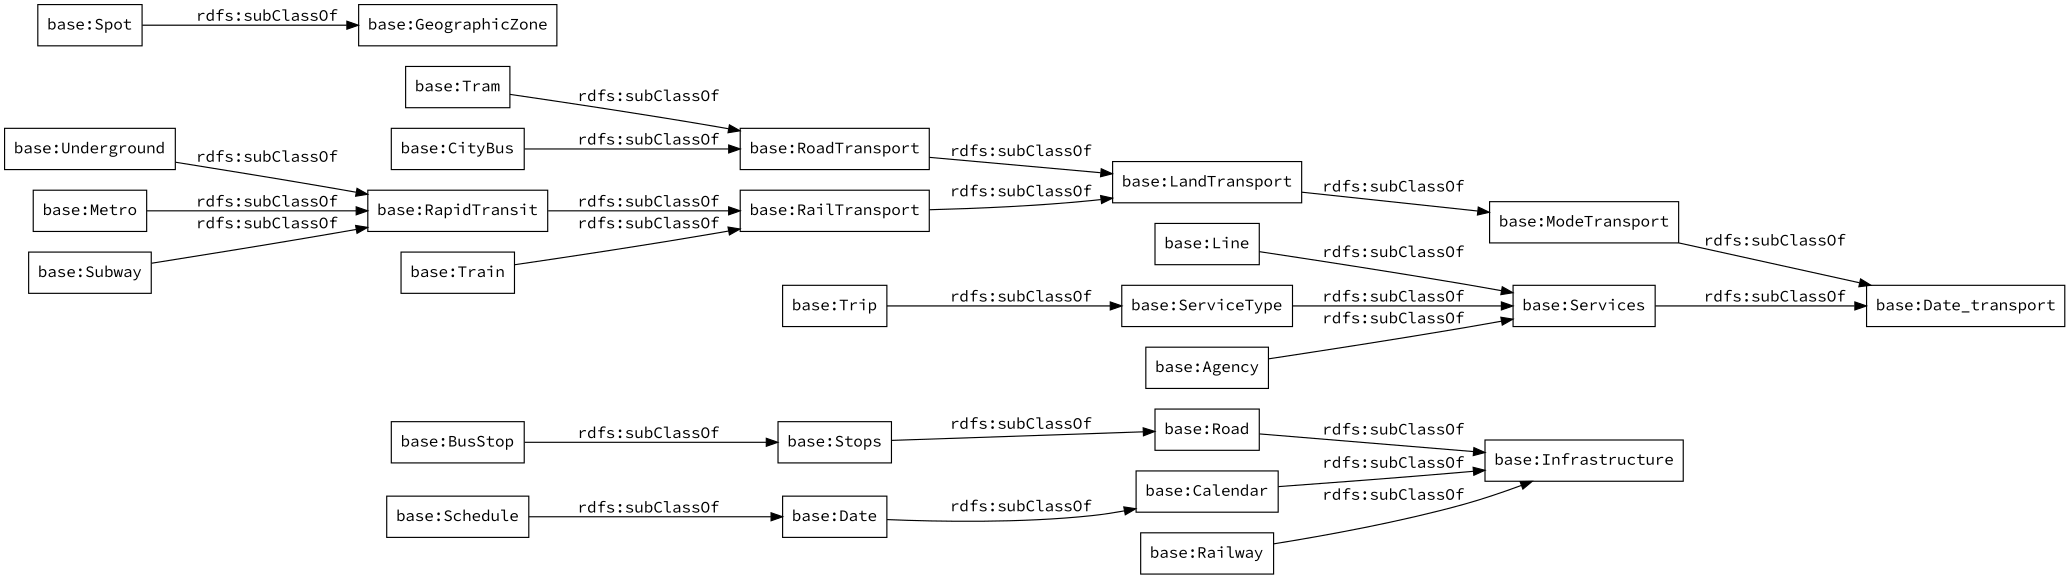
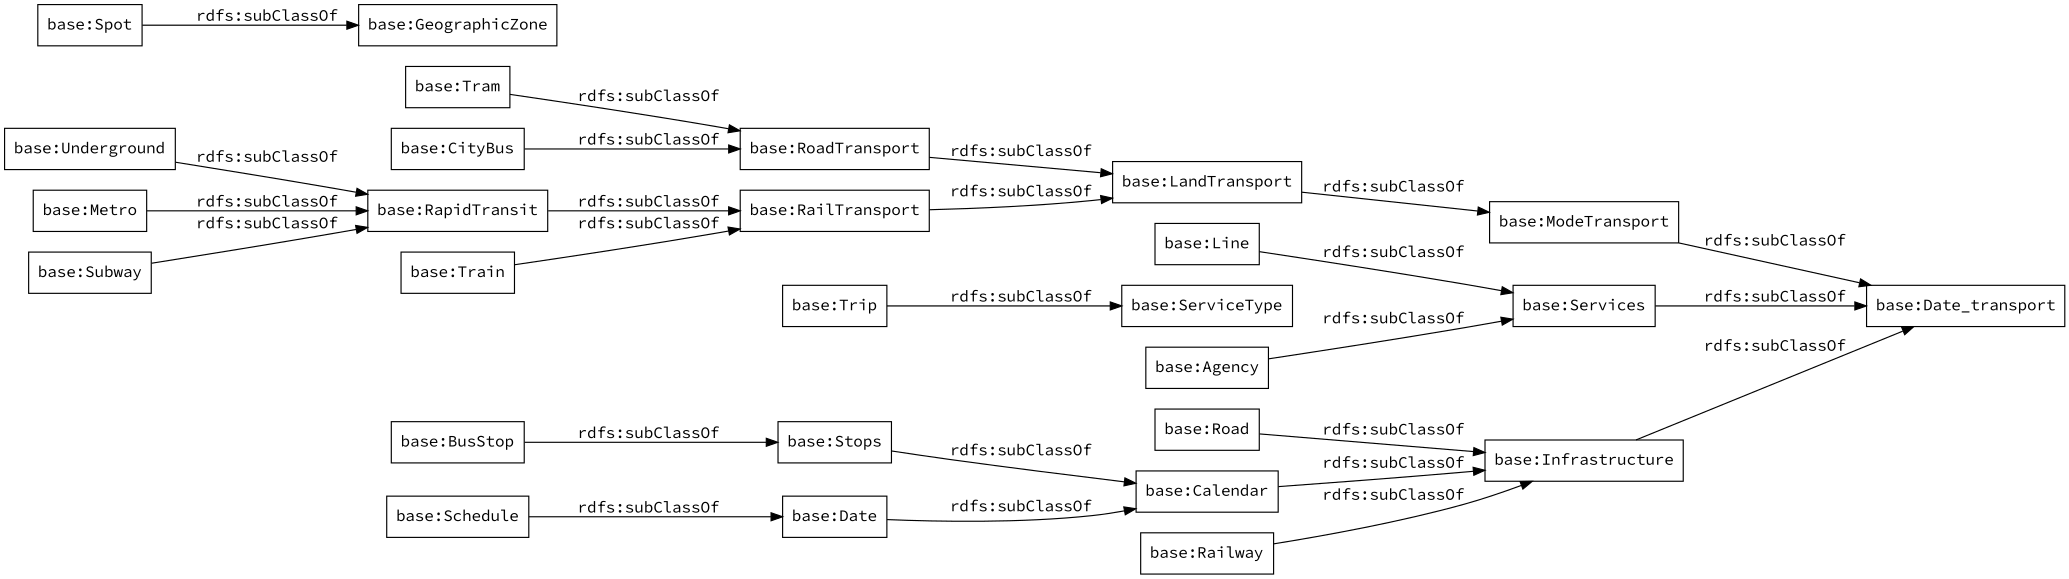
(1397, 306) -> none
none -> (1769, 386)
(1017, 436) -> (1008, 467)
